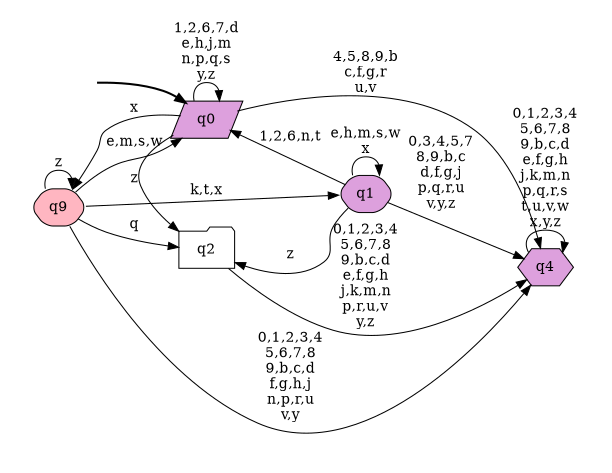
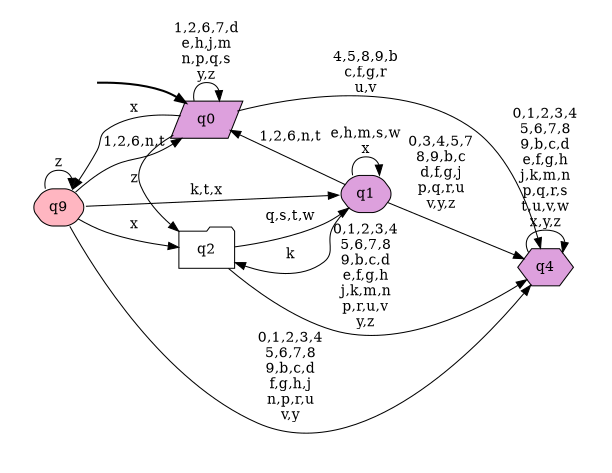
(135, 142) -> (135, 142)
(135, 224) -> (135, 224)
none -> (289, 236)
(291, 254) -> (291, 254)
